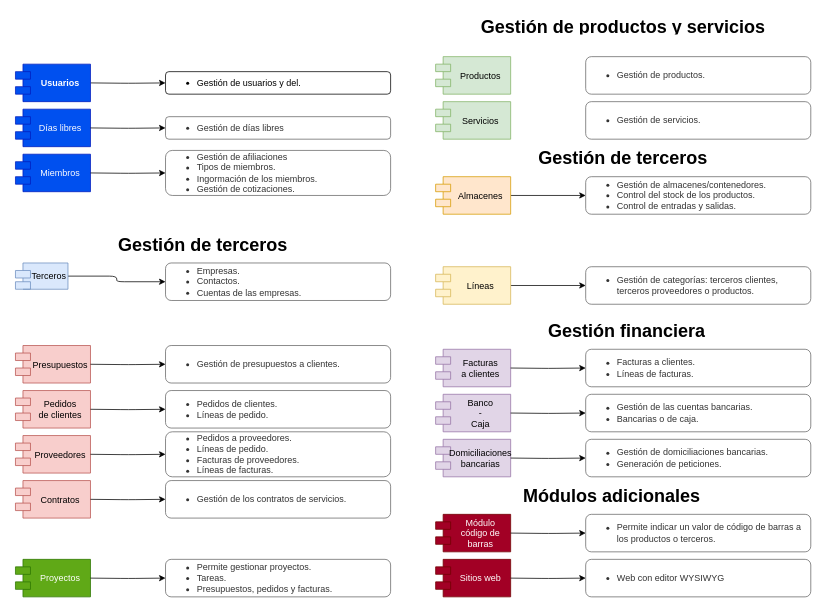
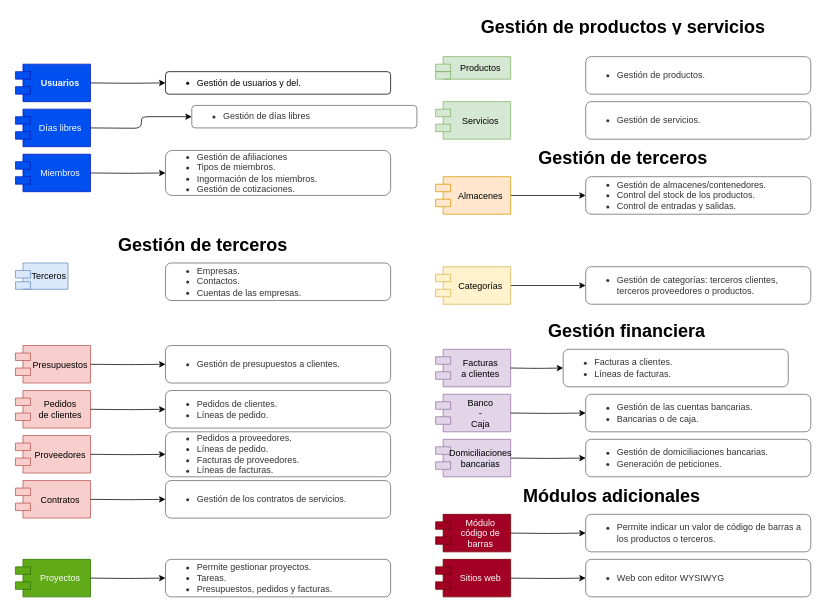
(473, 75) -> (473, 68)
(278, 128) -> (304, 117)
(131, 282) -> none
(480, 286) -> (480, 286)
(698, 368) -> (675, 368)
